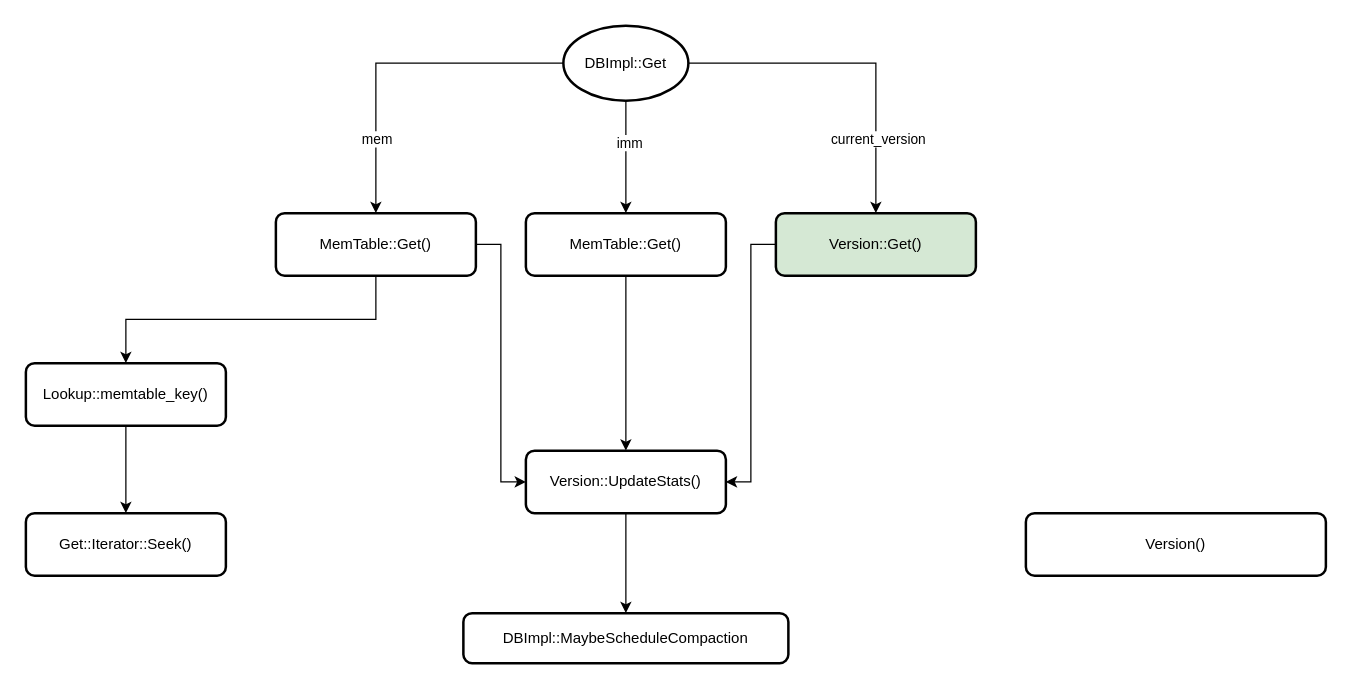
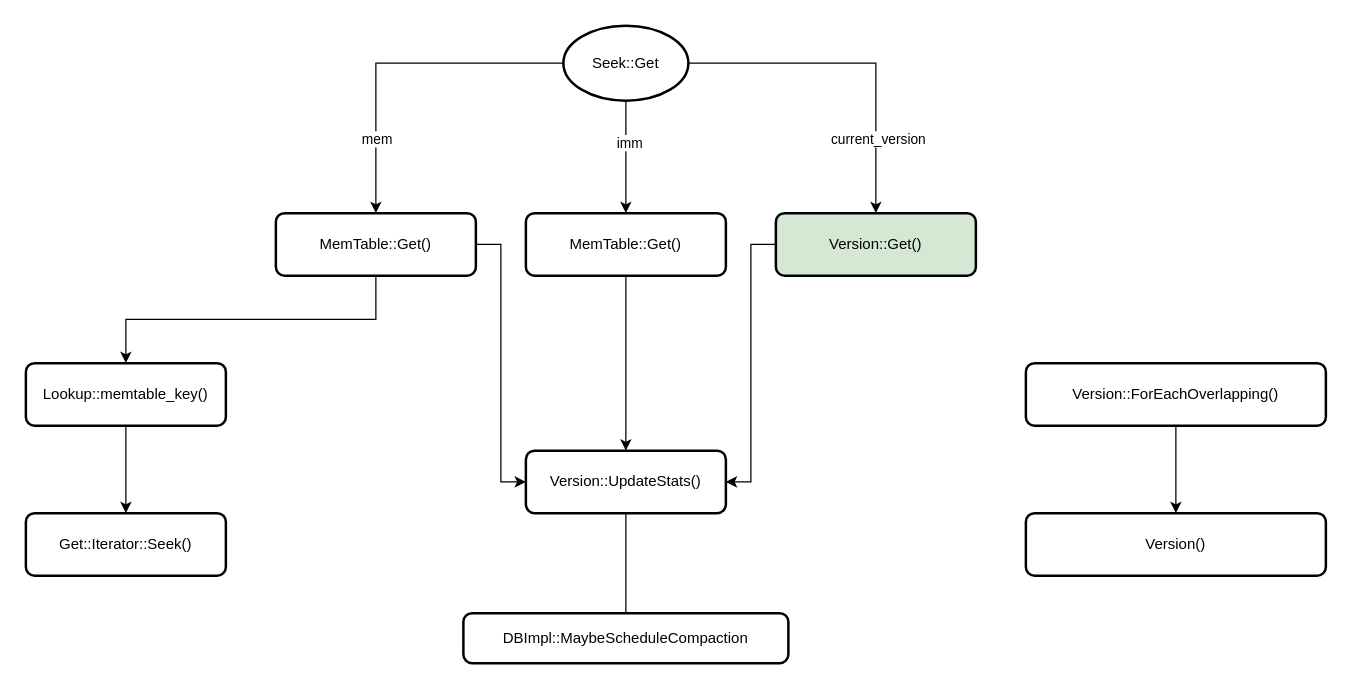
(626, 63) -> (626, 63)
none -> (1176, 394)
none -> (1176, 465)
(626, 603) -> (626, 606)
